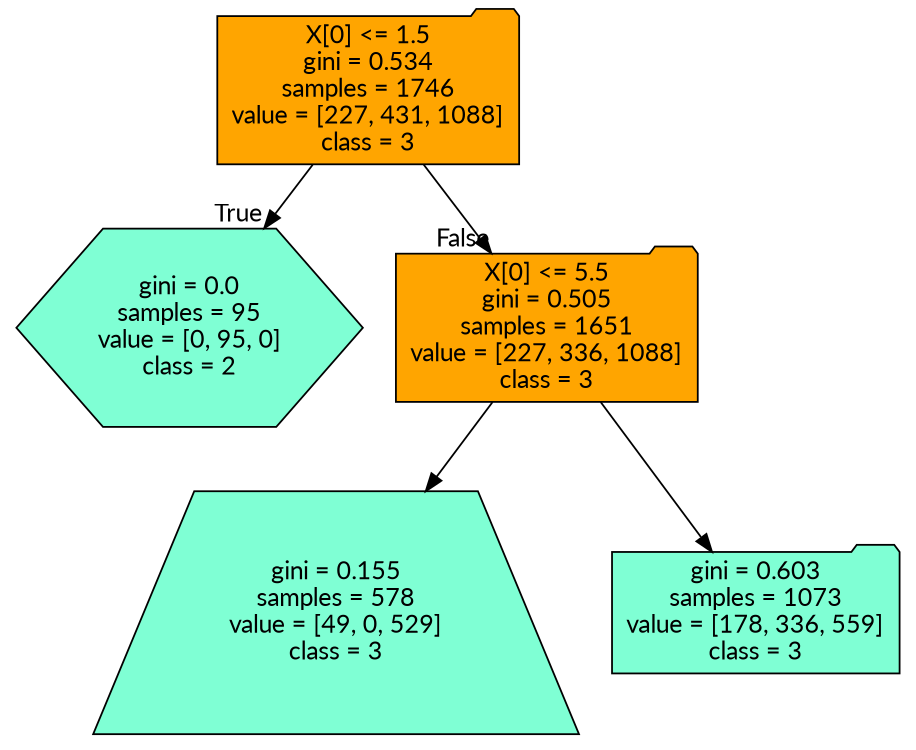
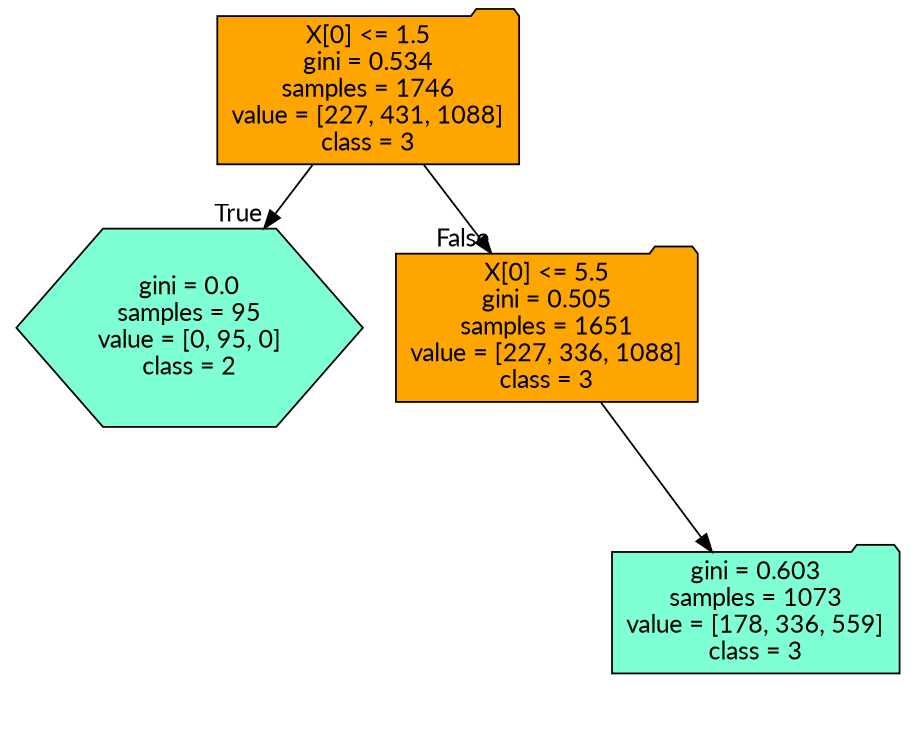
(336, 613) -> none
